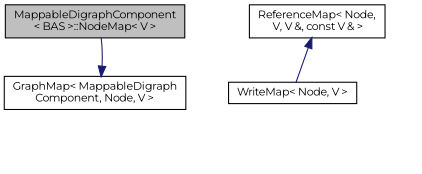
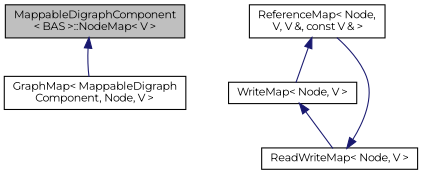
(102, 52) -> (88, 63)
none -> (340, 159)
